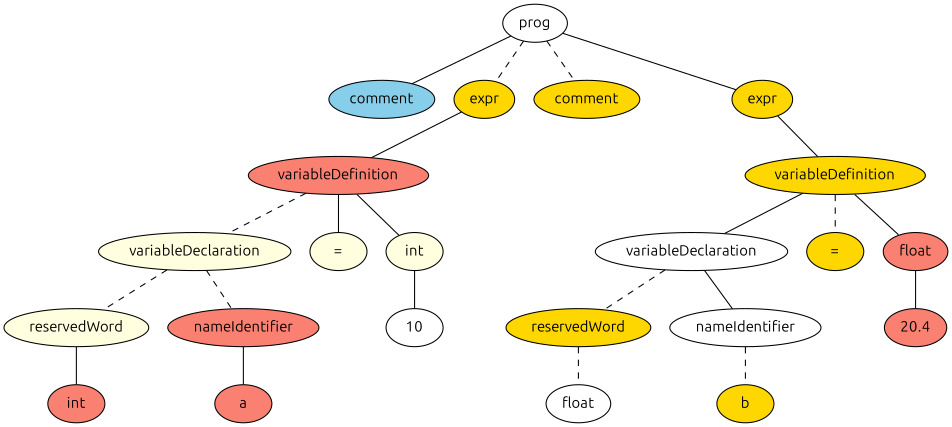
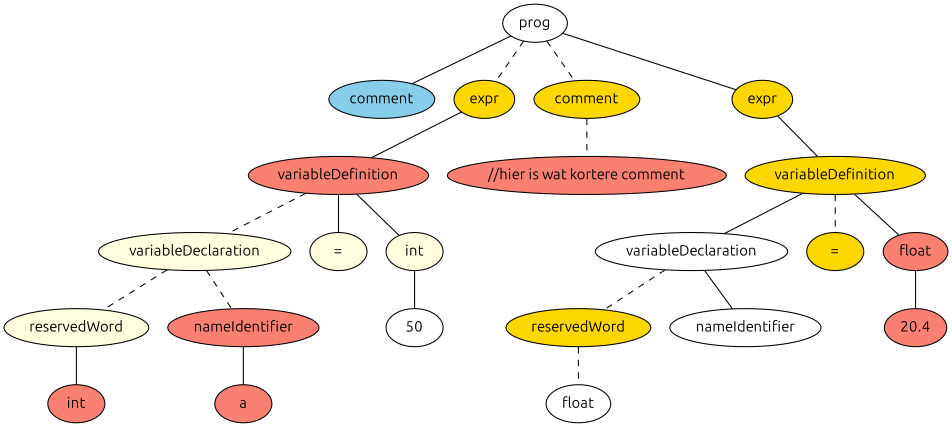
none -> (587, 175)
(415, 328) -> (415, 328)
(745, 404) -> none
